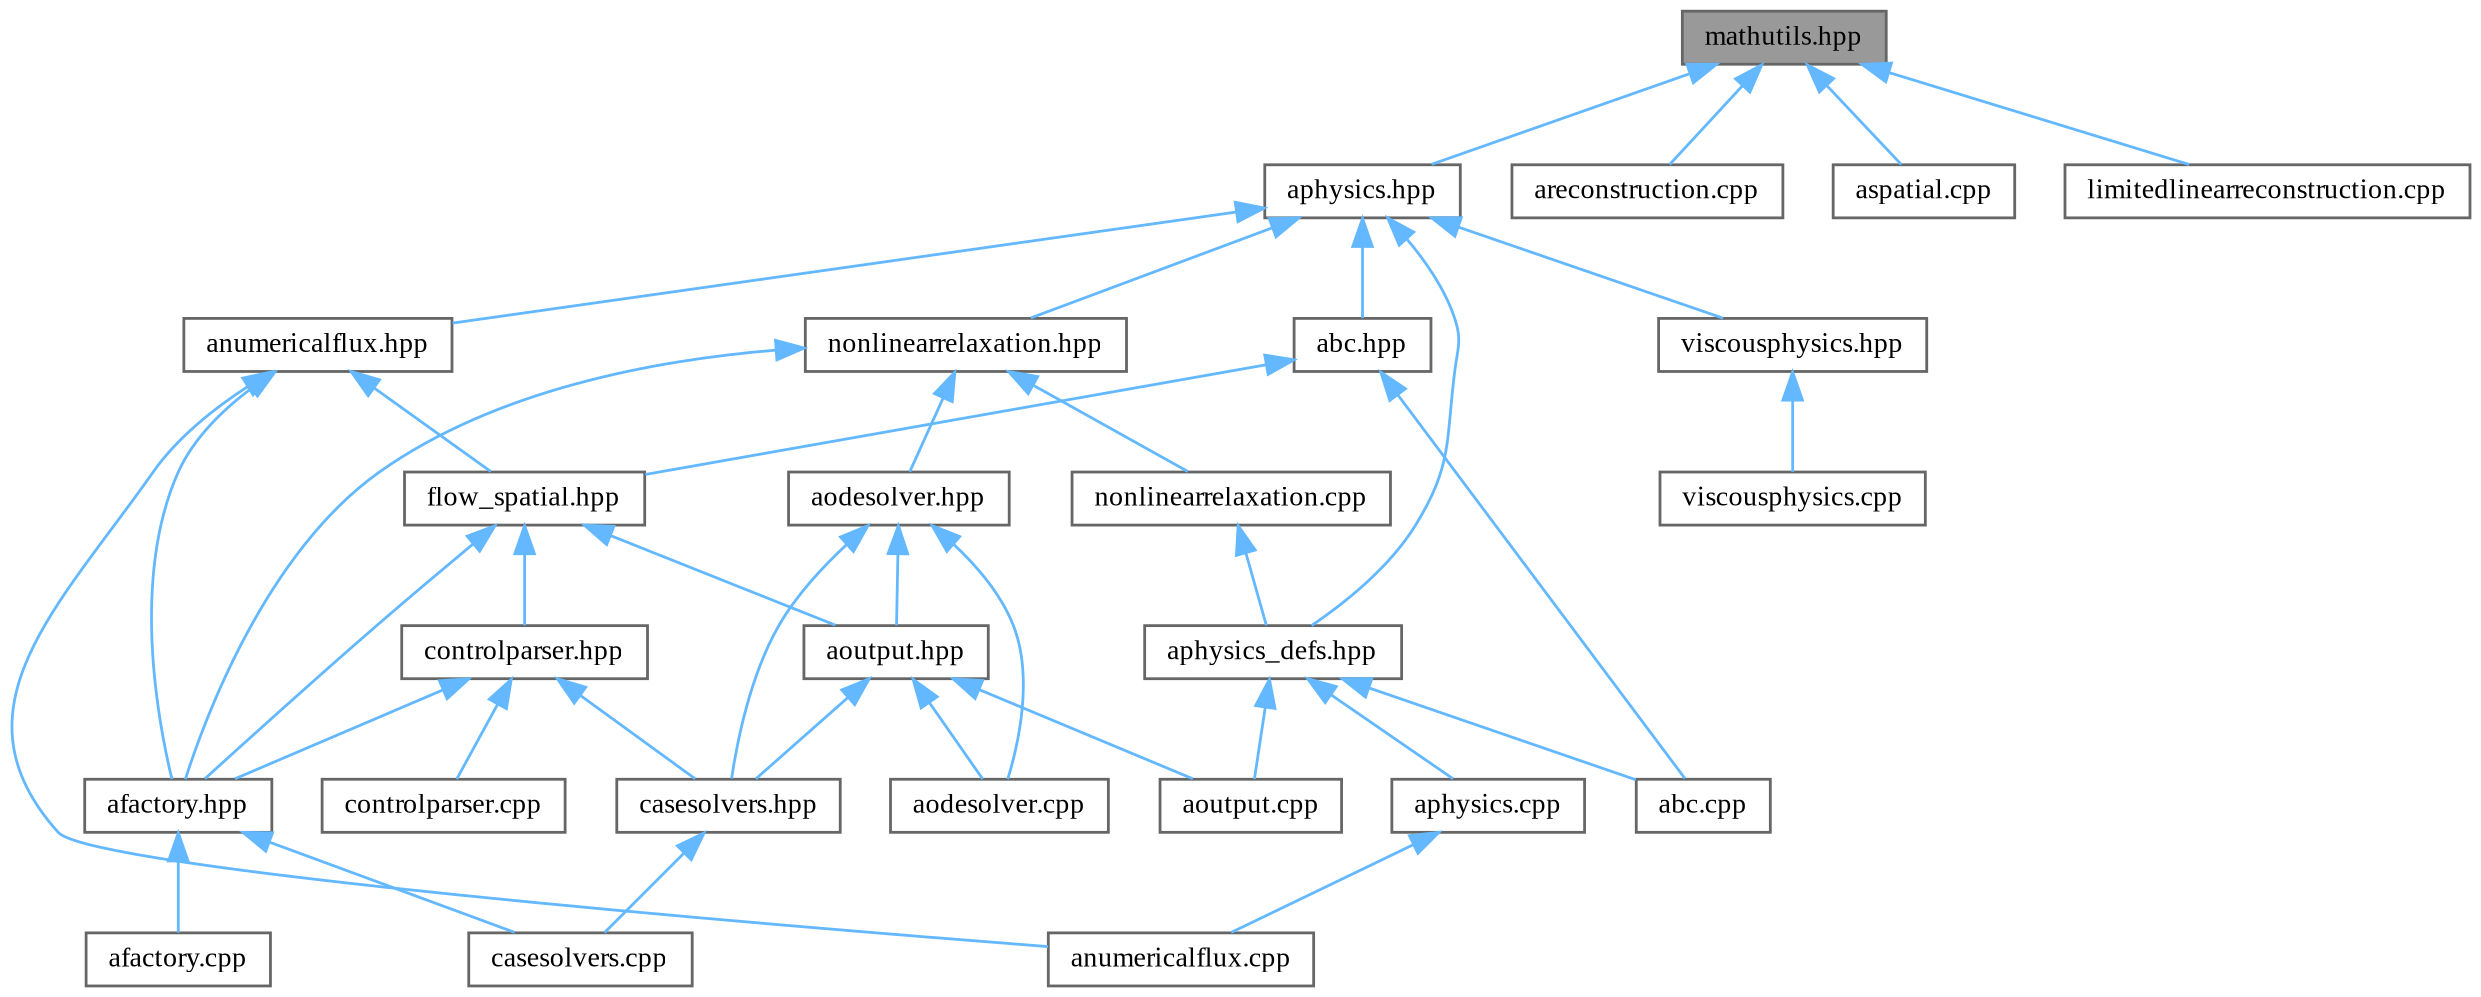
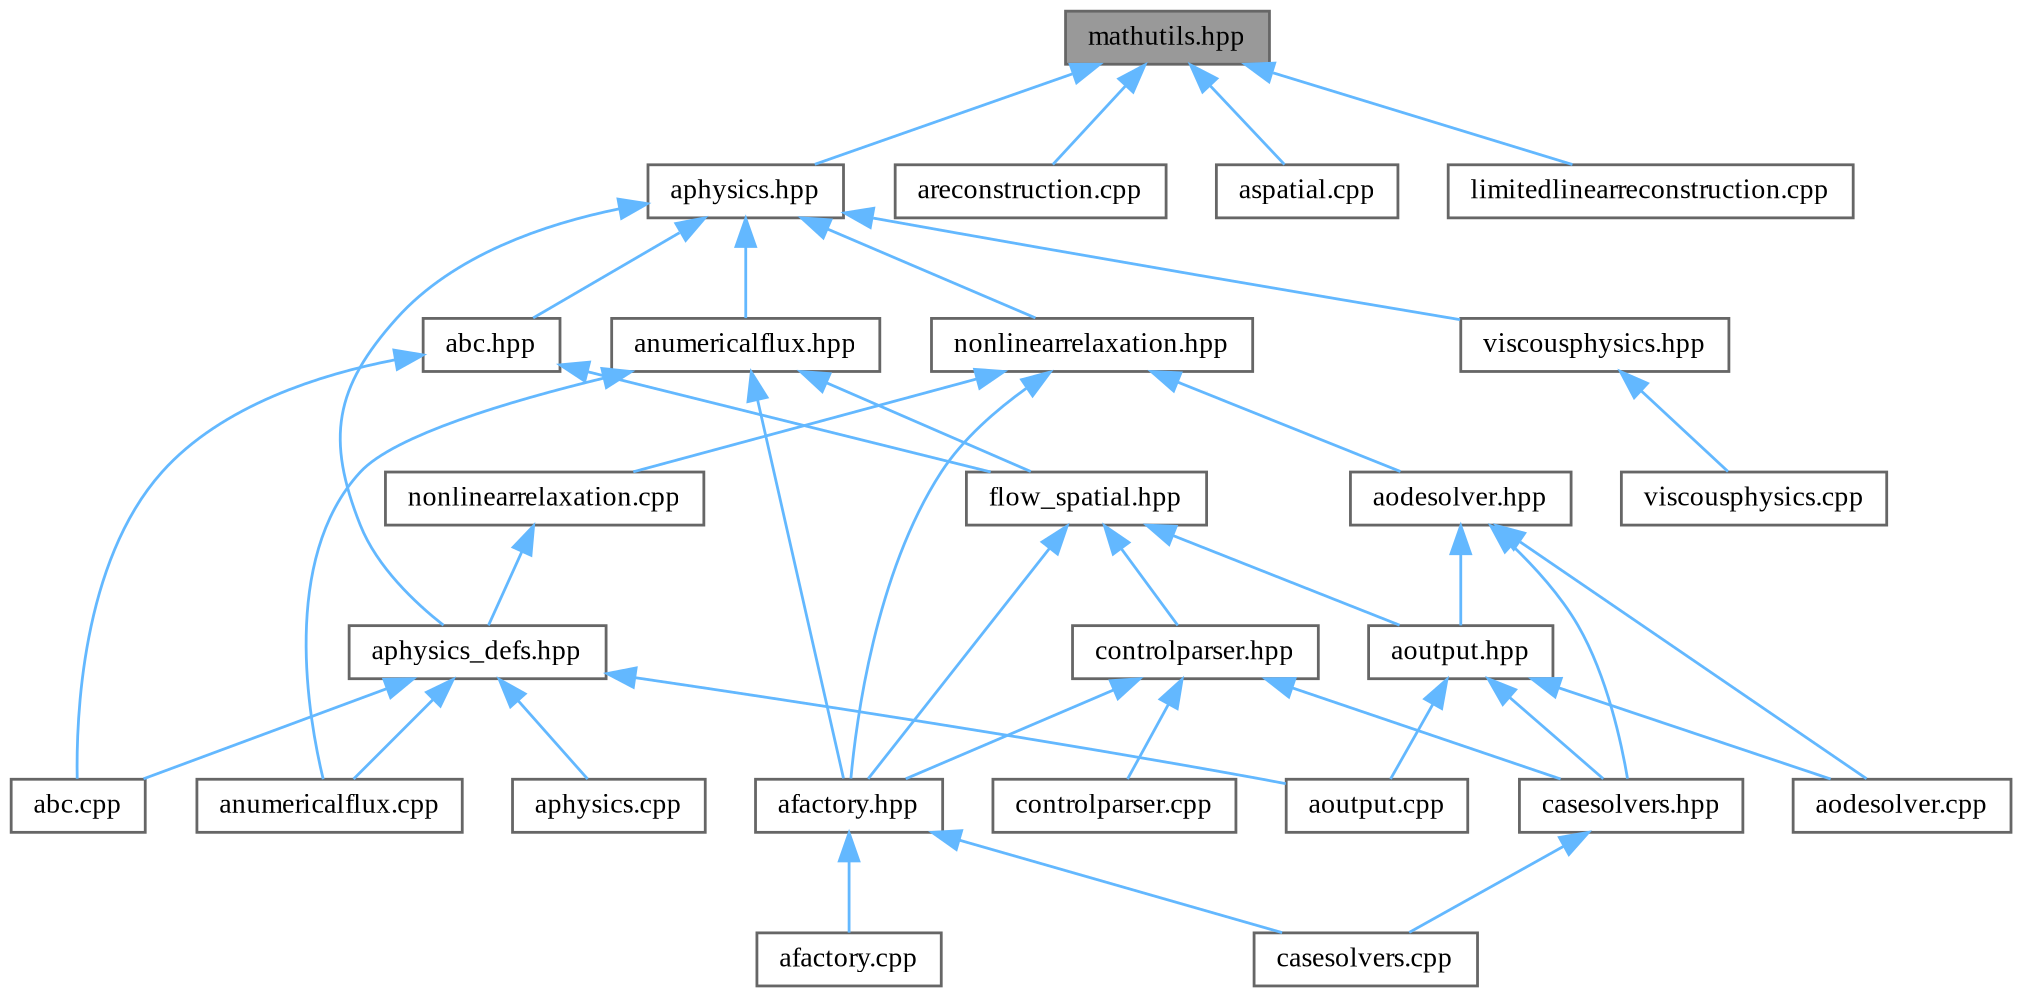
(1322, 888) -> (393, 739)
